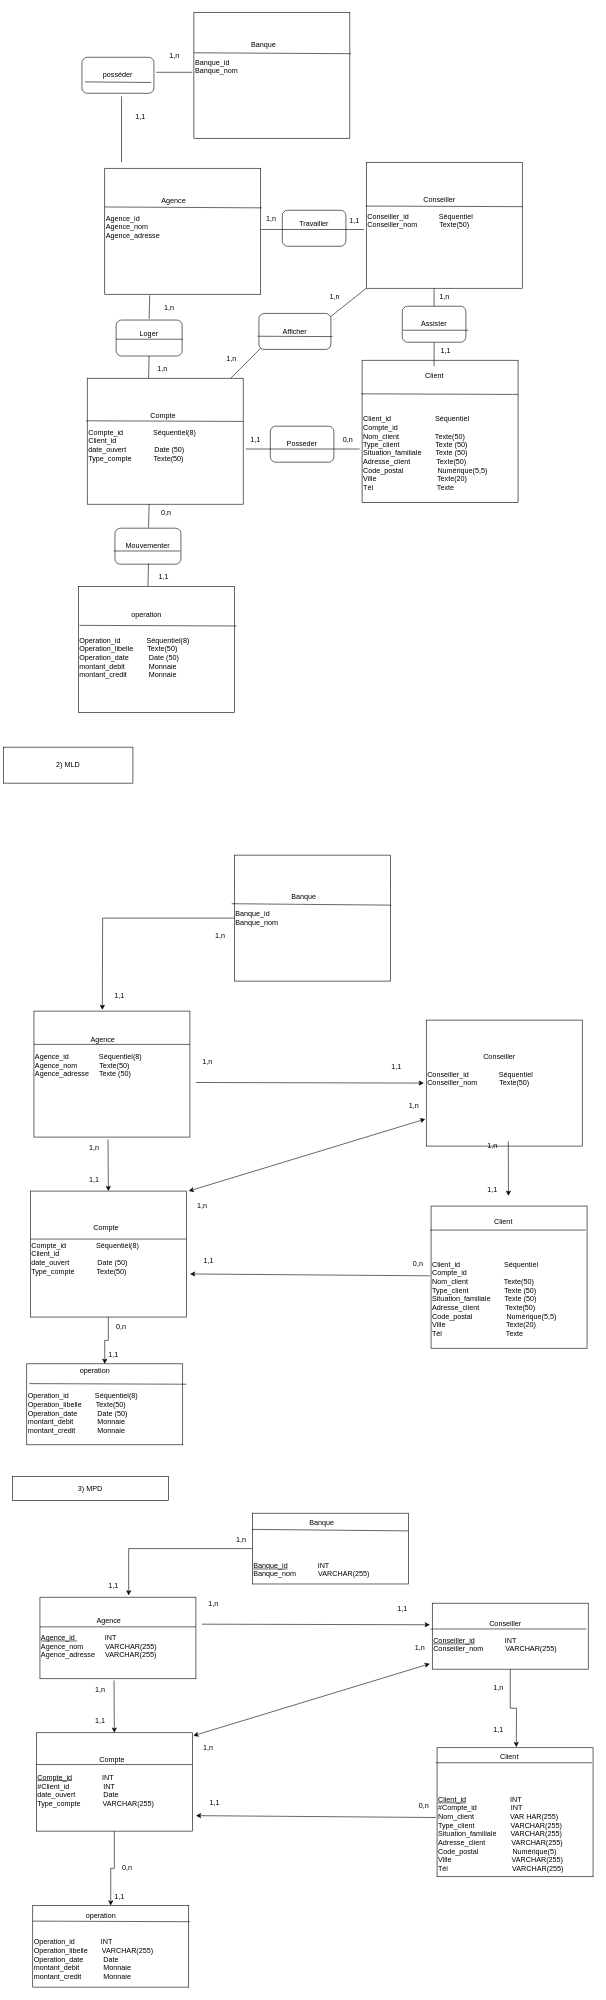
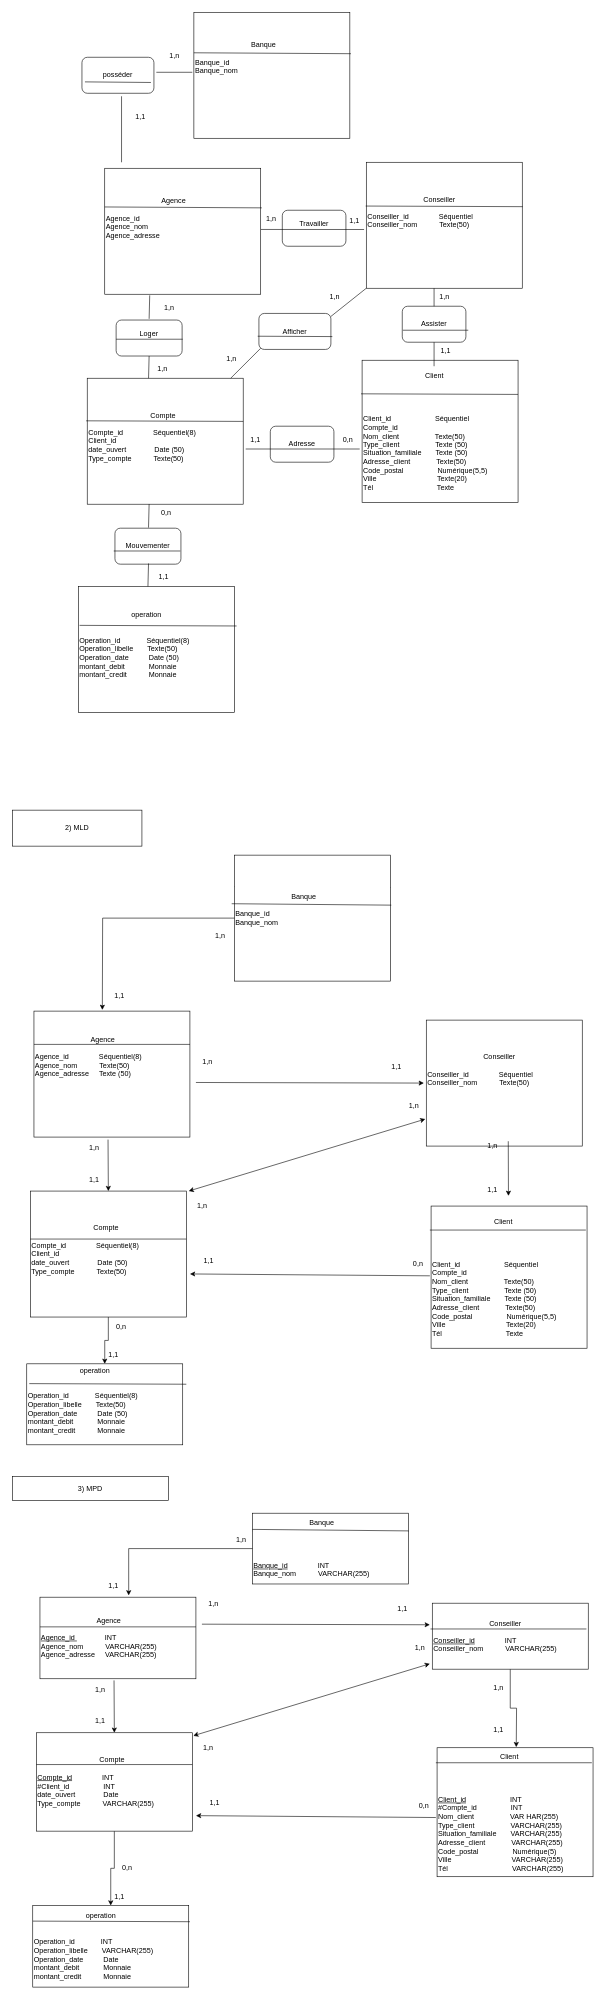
(302, 444) -> (302, 444)
(68, 765) -> (77, 828)
